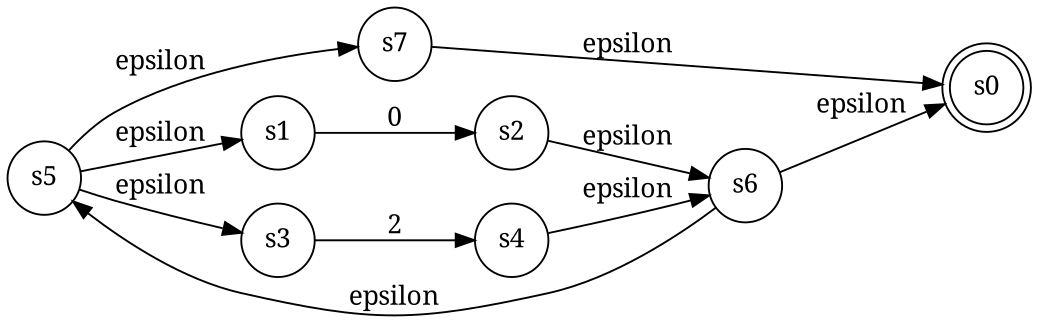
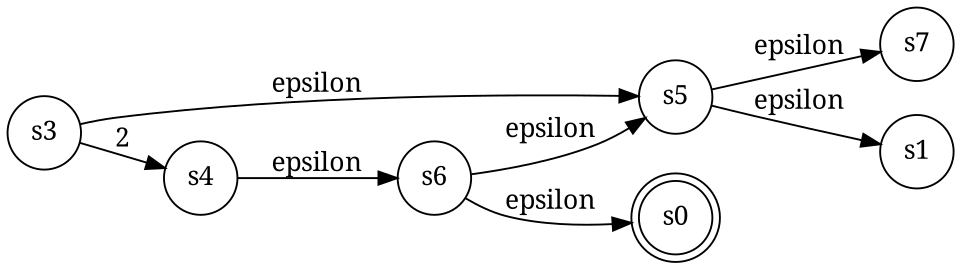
(677, 65) -> none
(512, 133) -> none
(151, 210) -> (349, 99)
